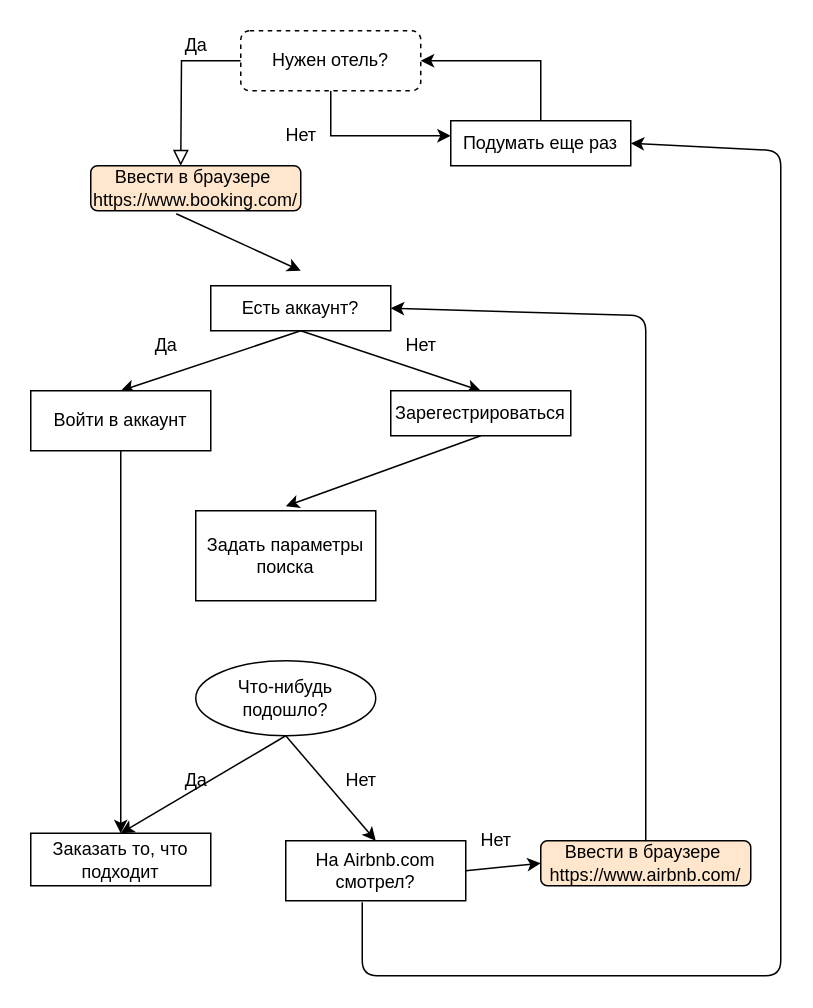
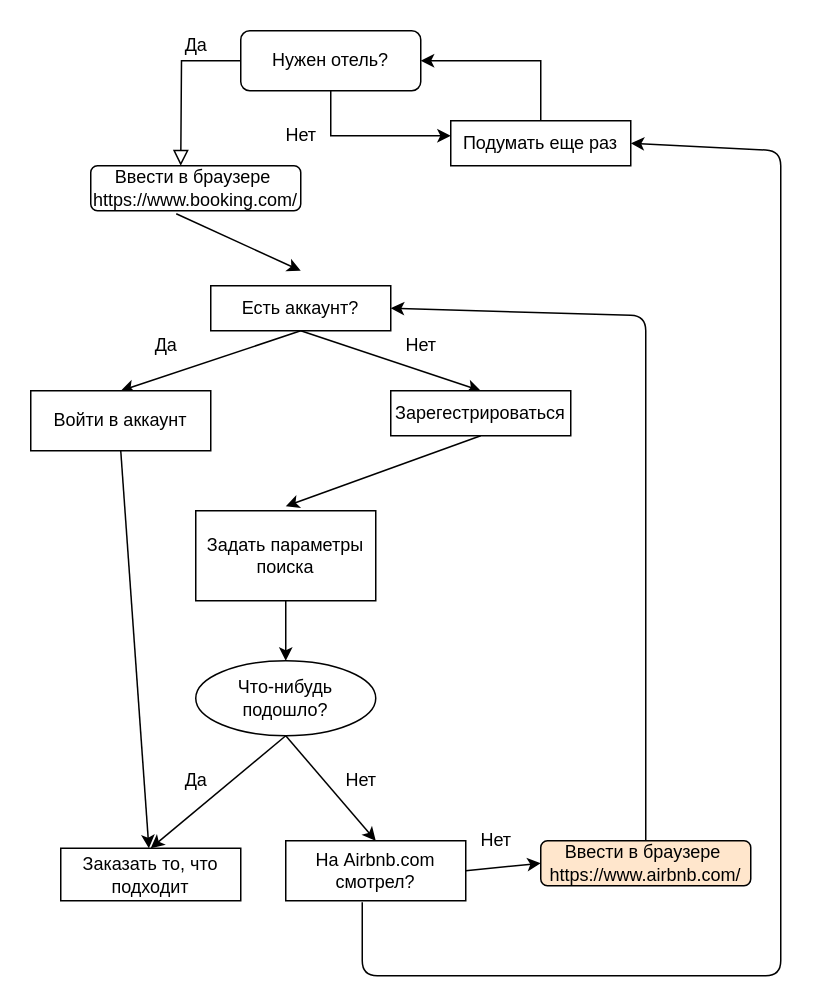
(331, 61) -> (331, 61)
(196, 188) -> (196, 188)
none -> (286, 626)
(121, 860) -> (151, 875)
